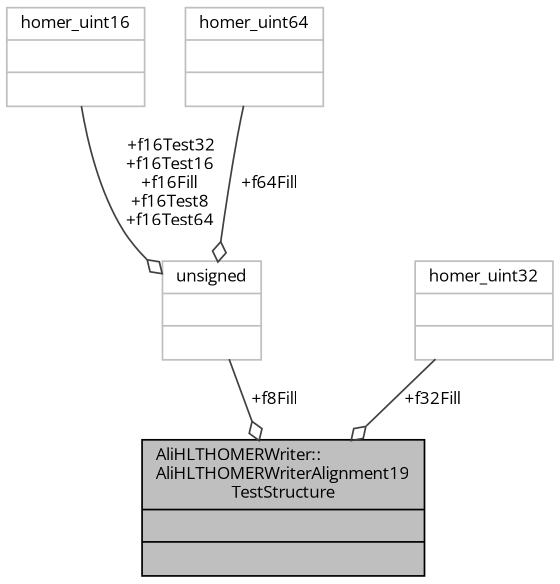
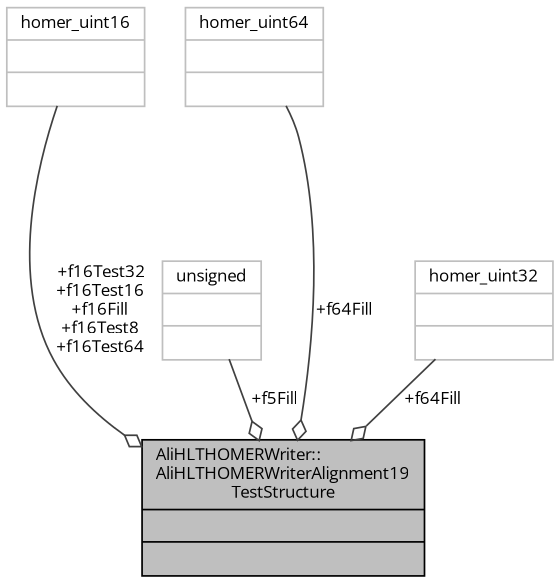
(231, 174) -> (314, 261)
(103, 188) -> (32, 285)
(273, 400) -> (273, 400)
(431, 400) -> (431, 400)
